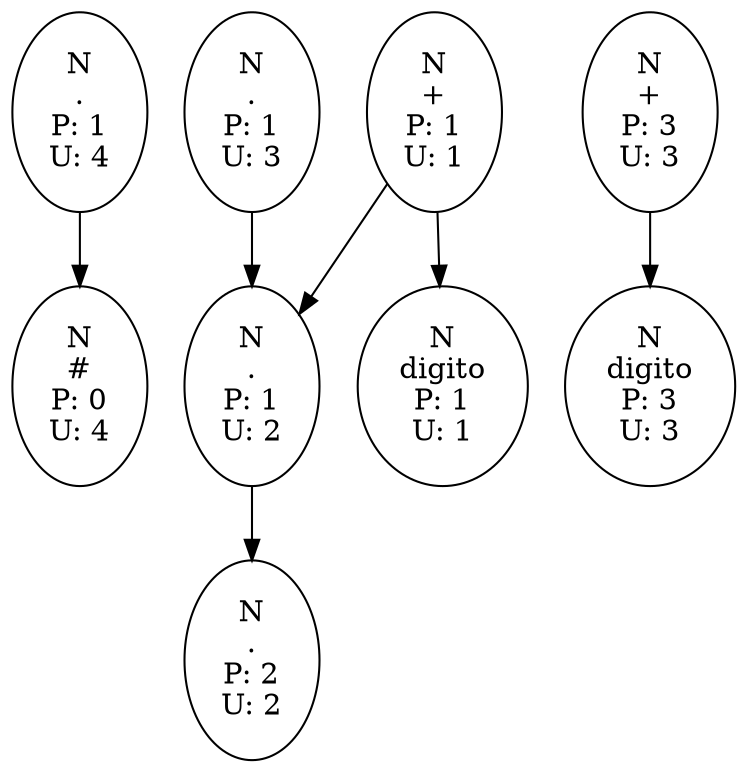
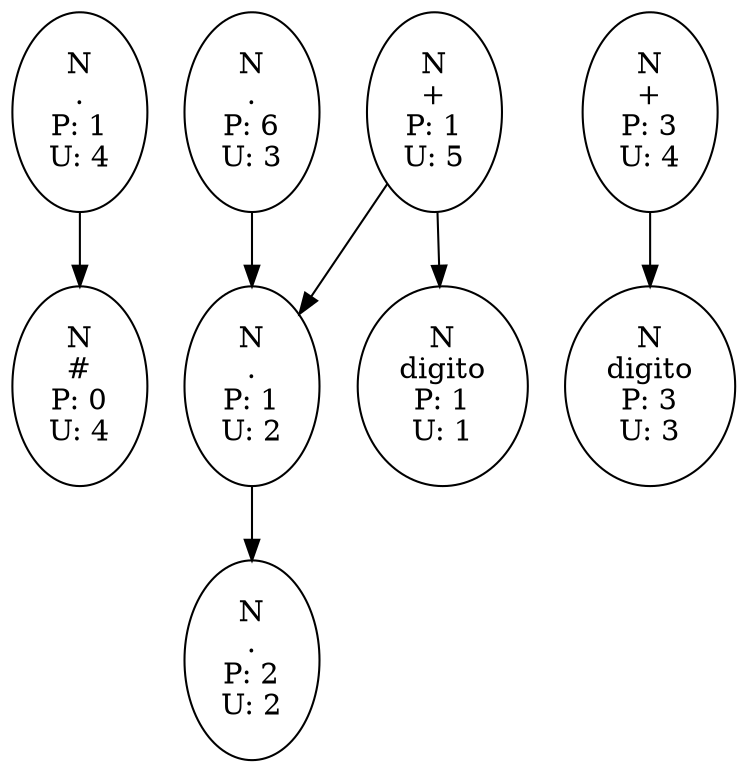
(252, 112) -> (252, 112)
(434, 112) -> (434, 112)
(650, 112) -> (650, 112)
